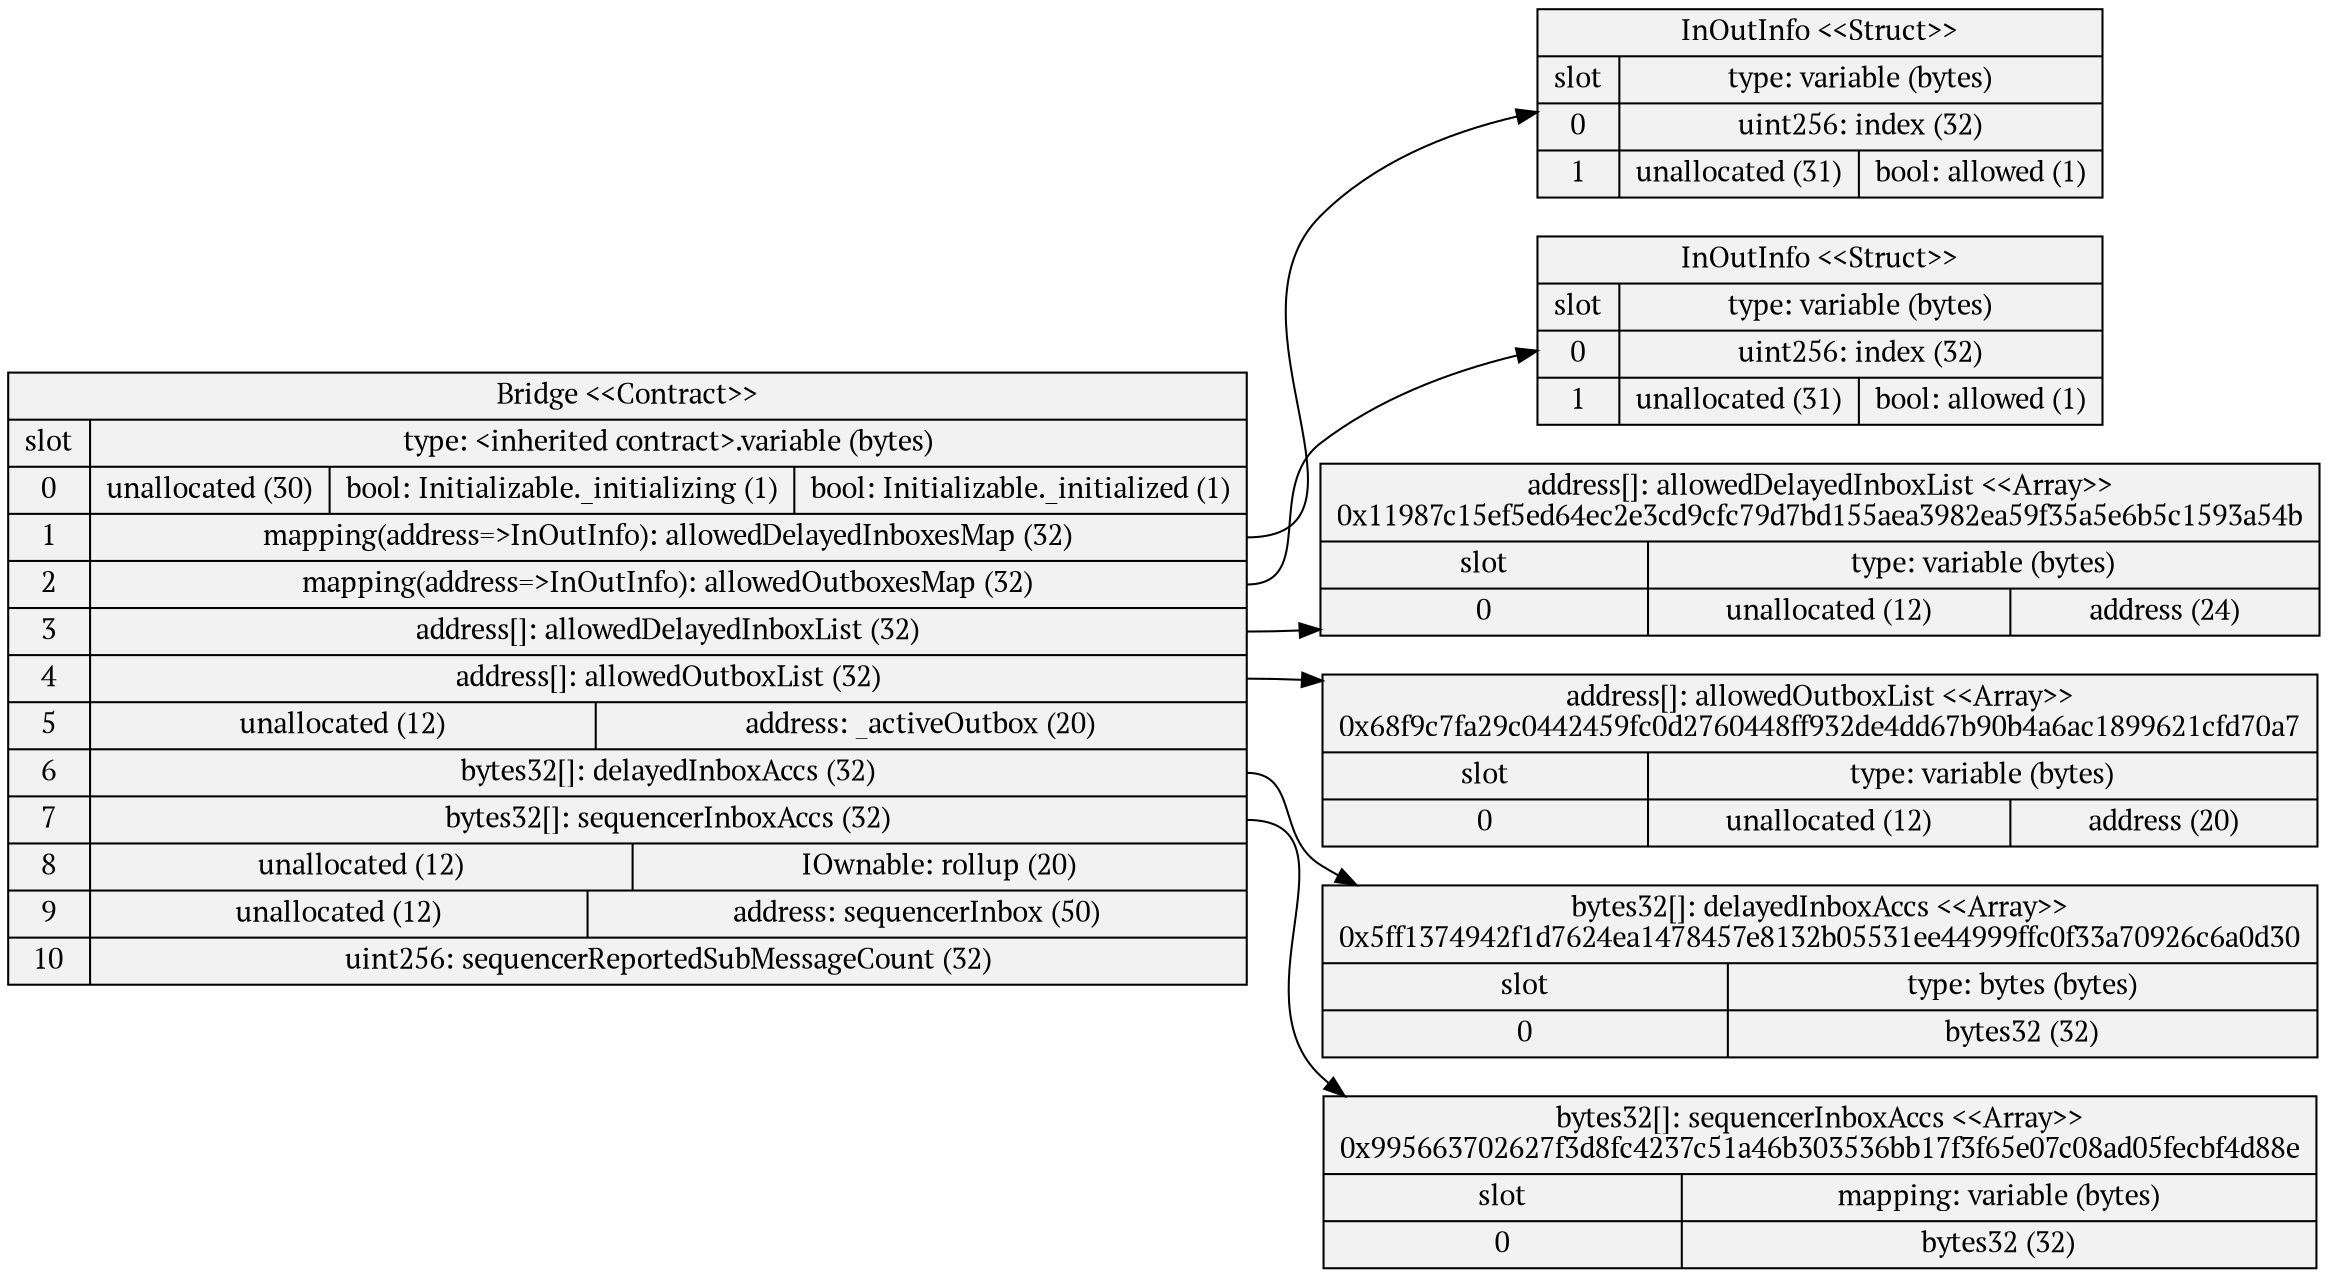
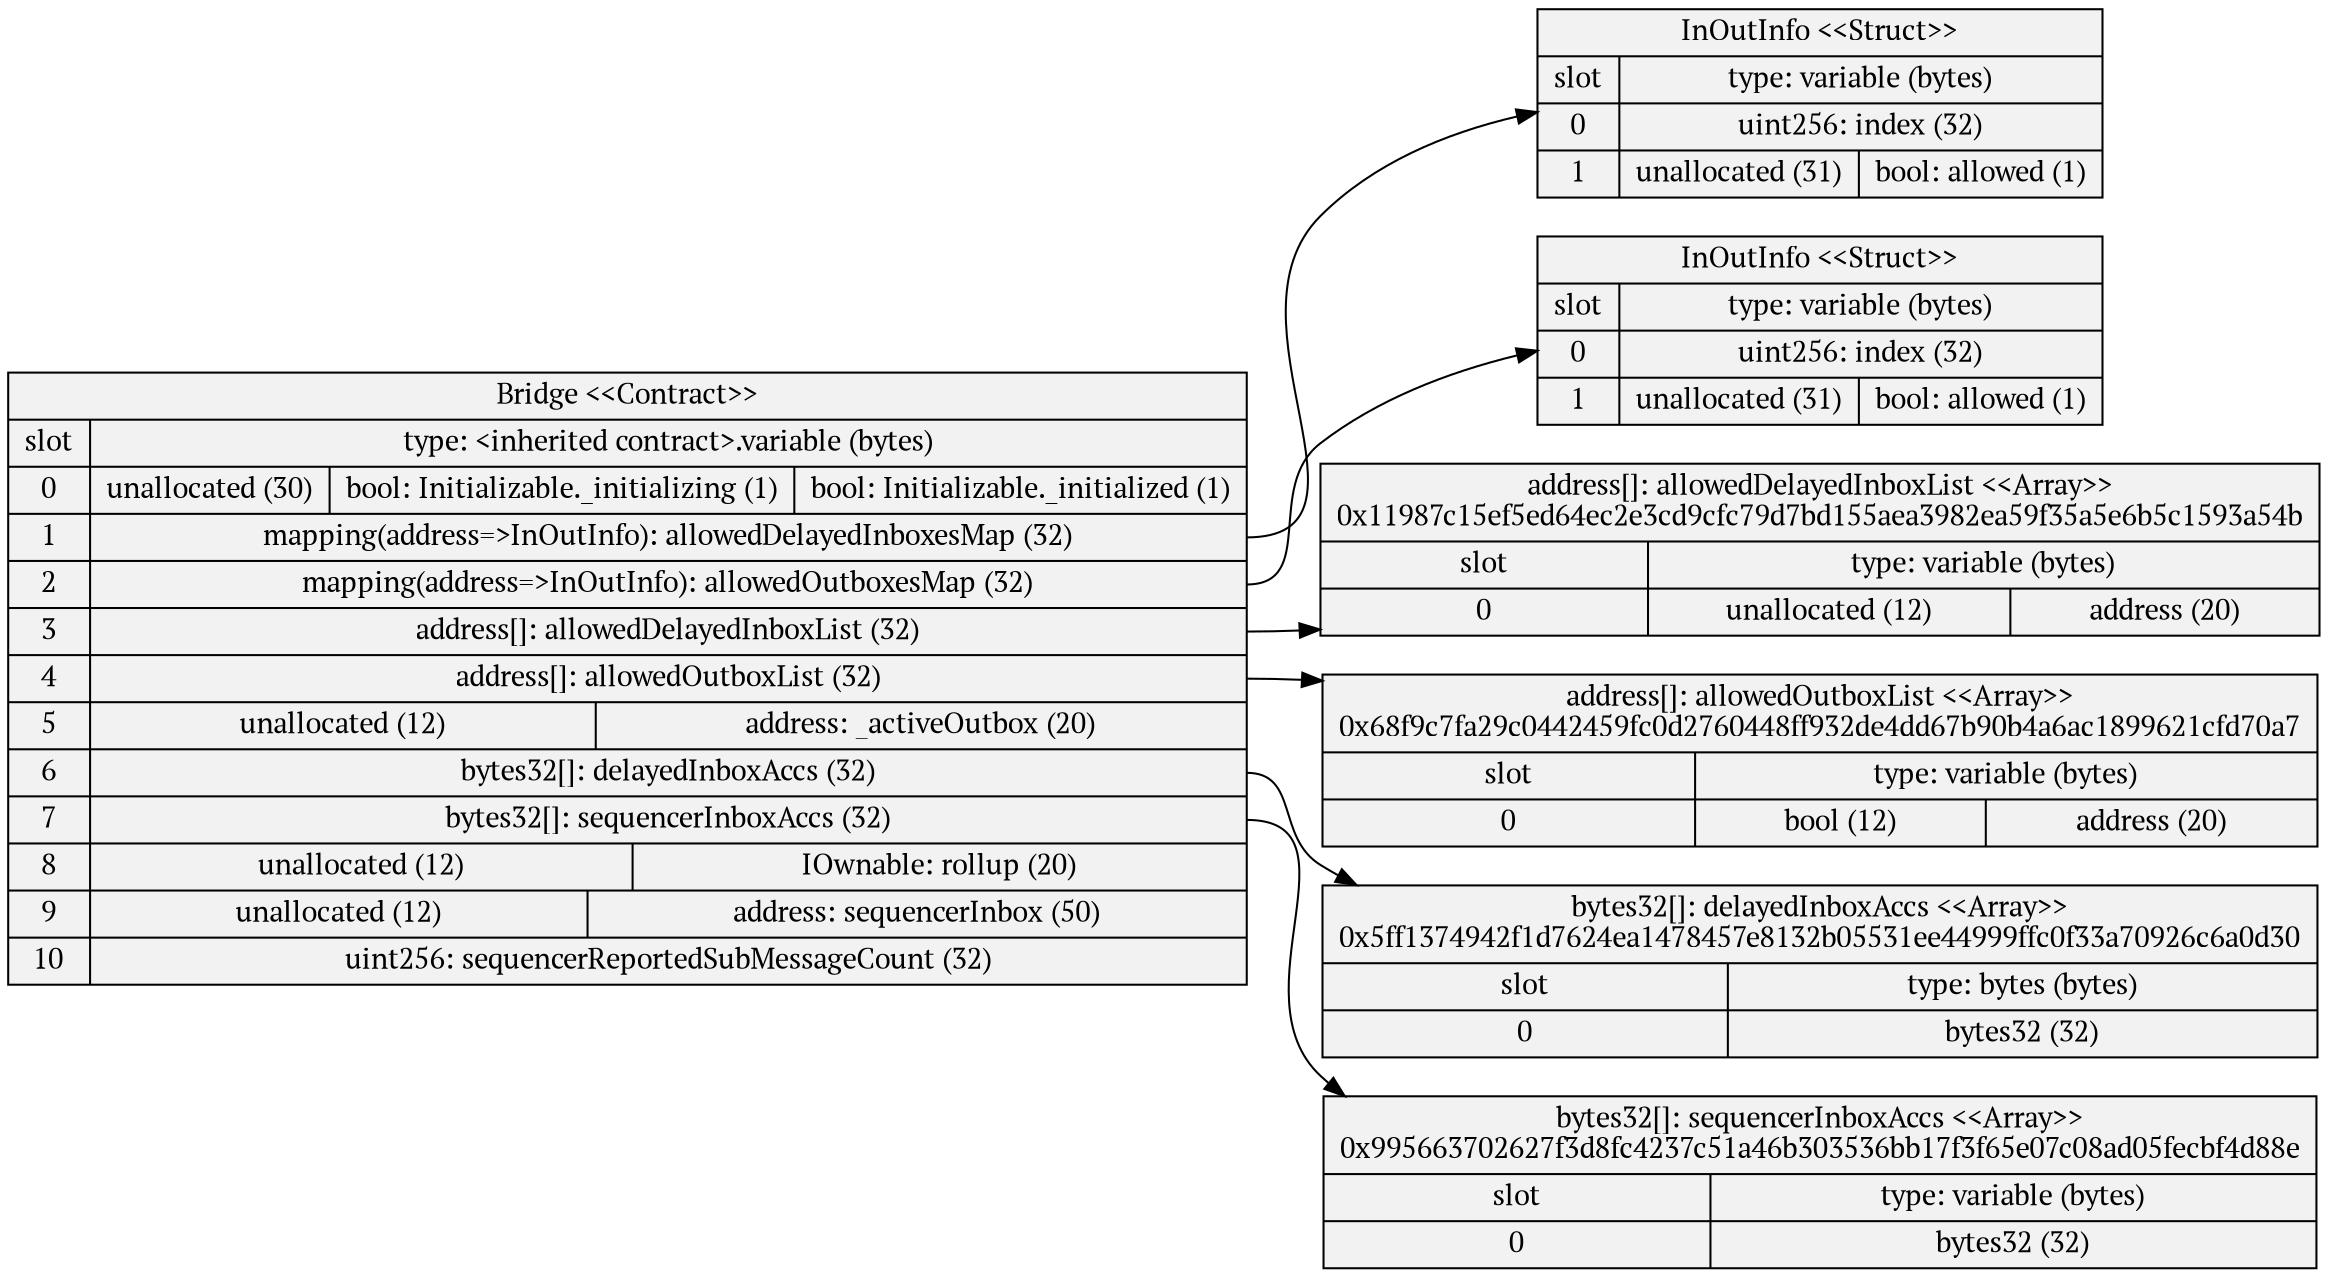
(2165, 611) -> (2165, 611)
(1829, 822) -> (1840, 822)
(1999, 1197) -> (2013, 1197)
